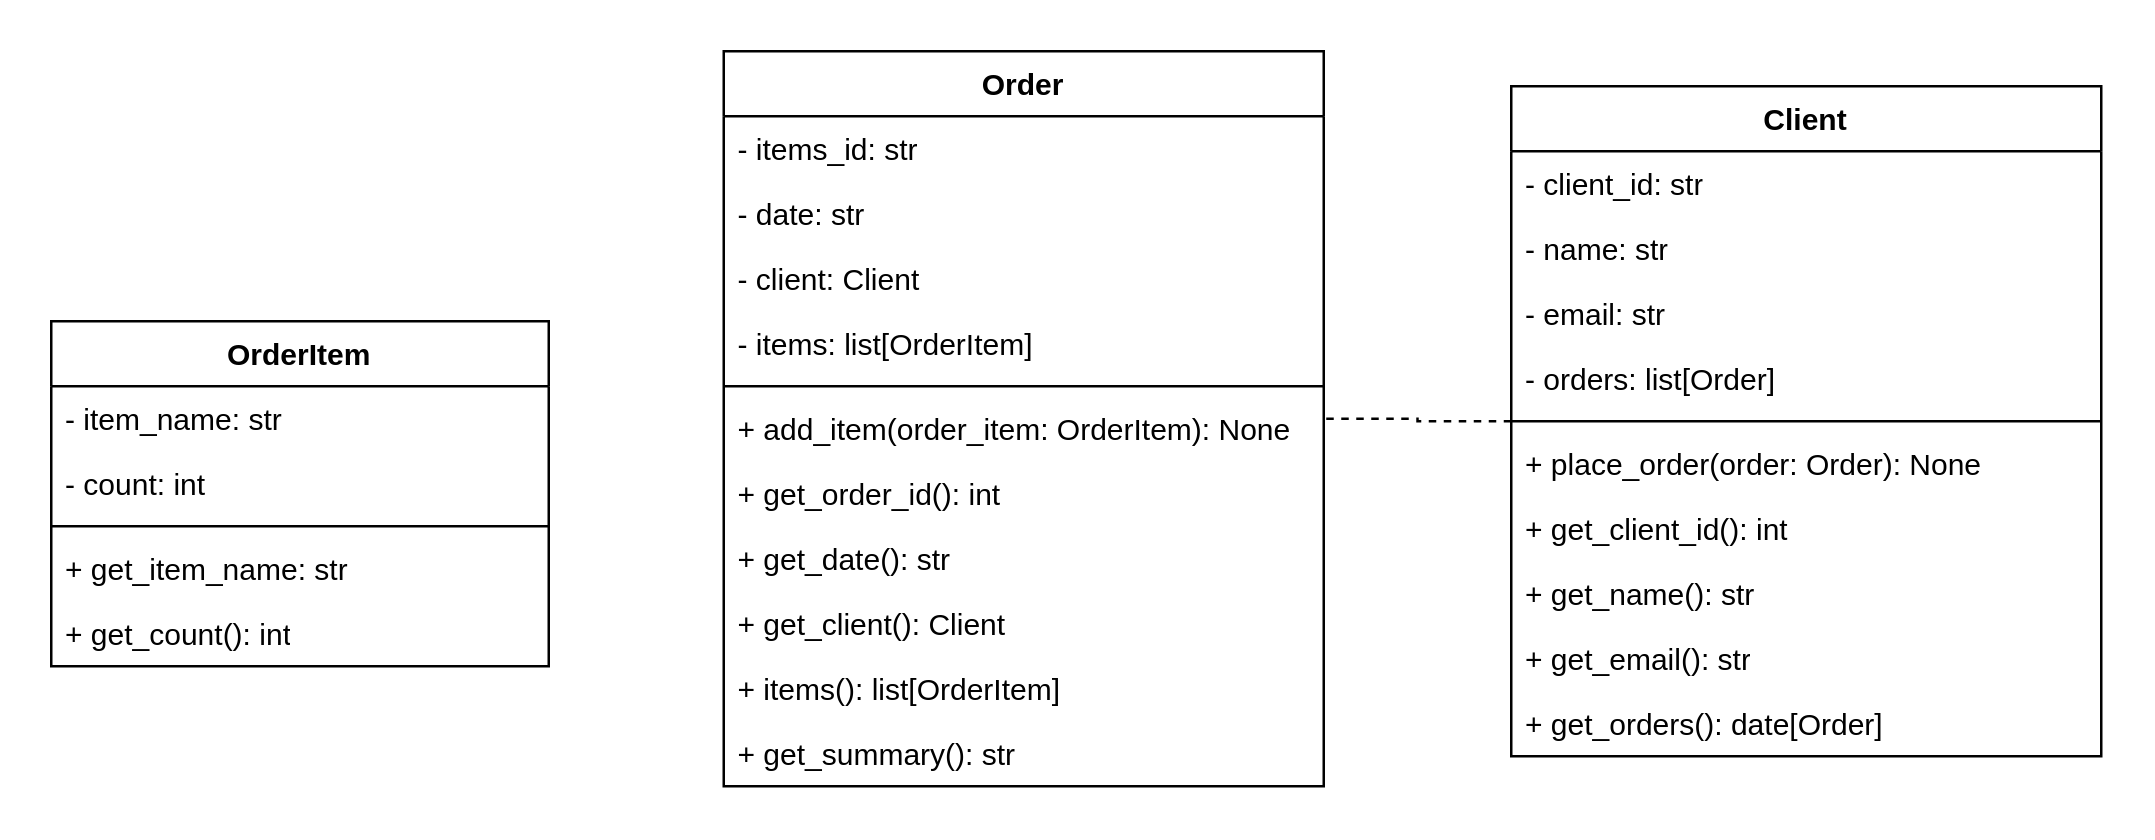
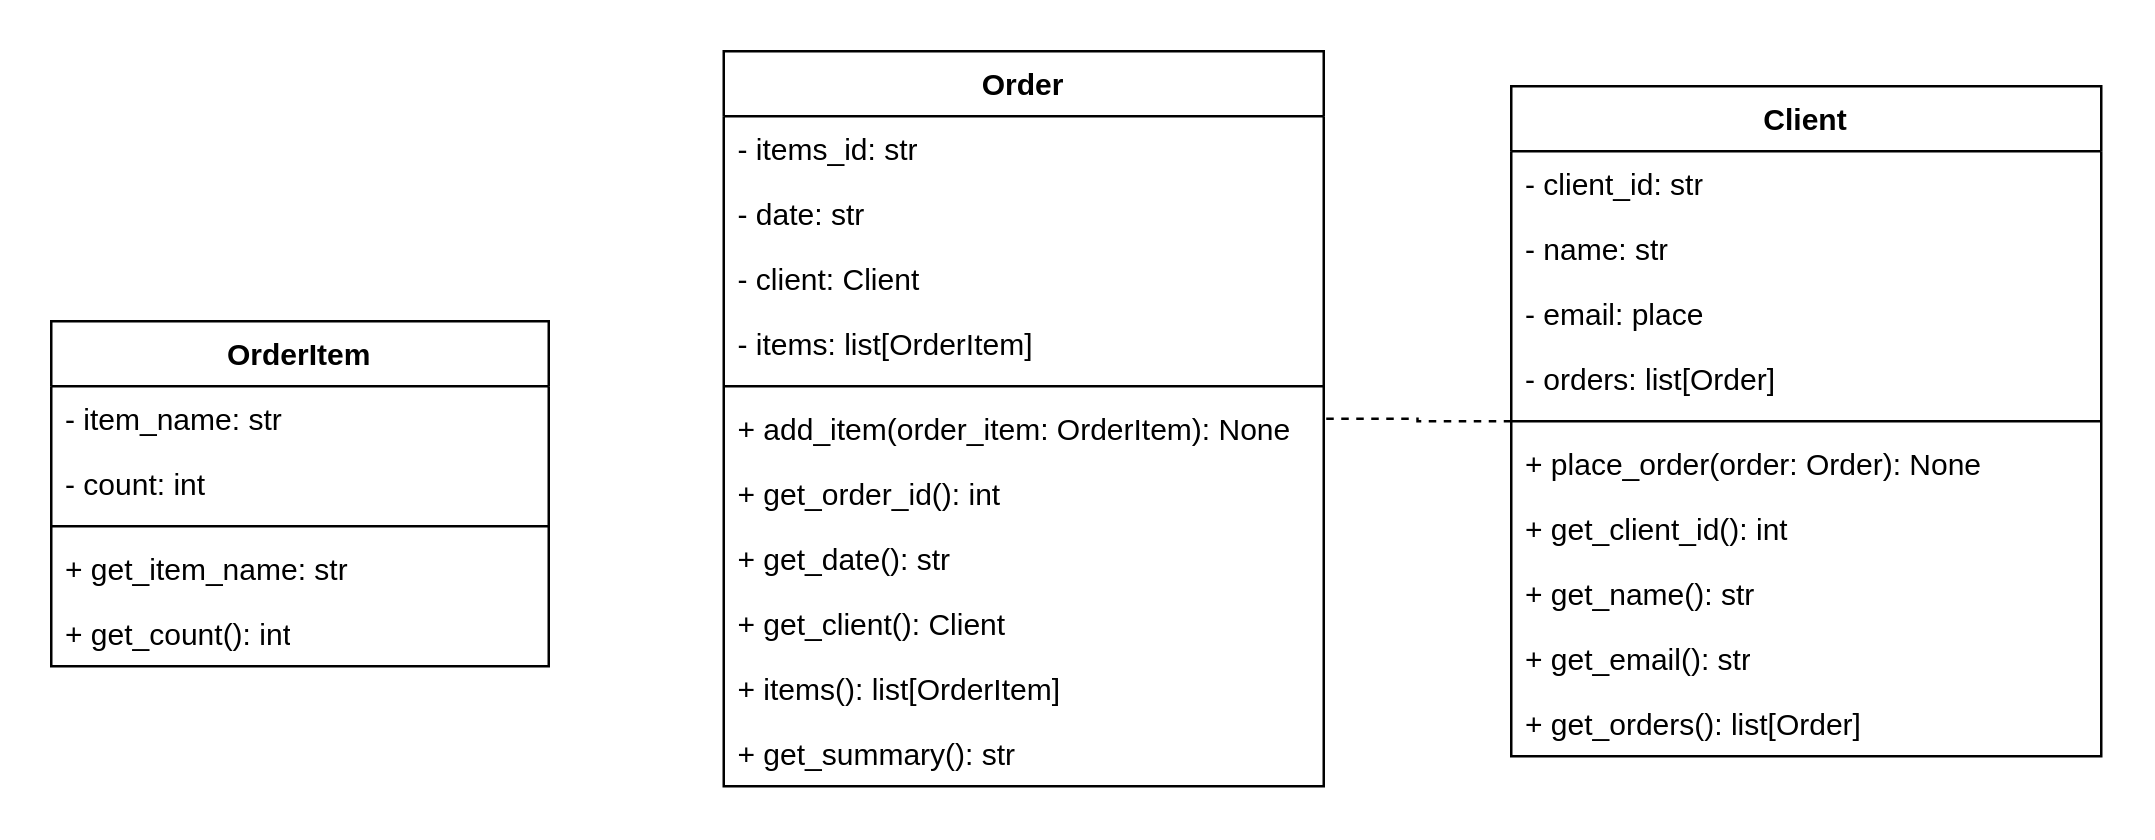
(1611, 317) -> (1624, 317)
(1745, 727) -> (1737, 727)
